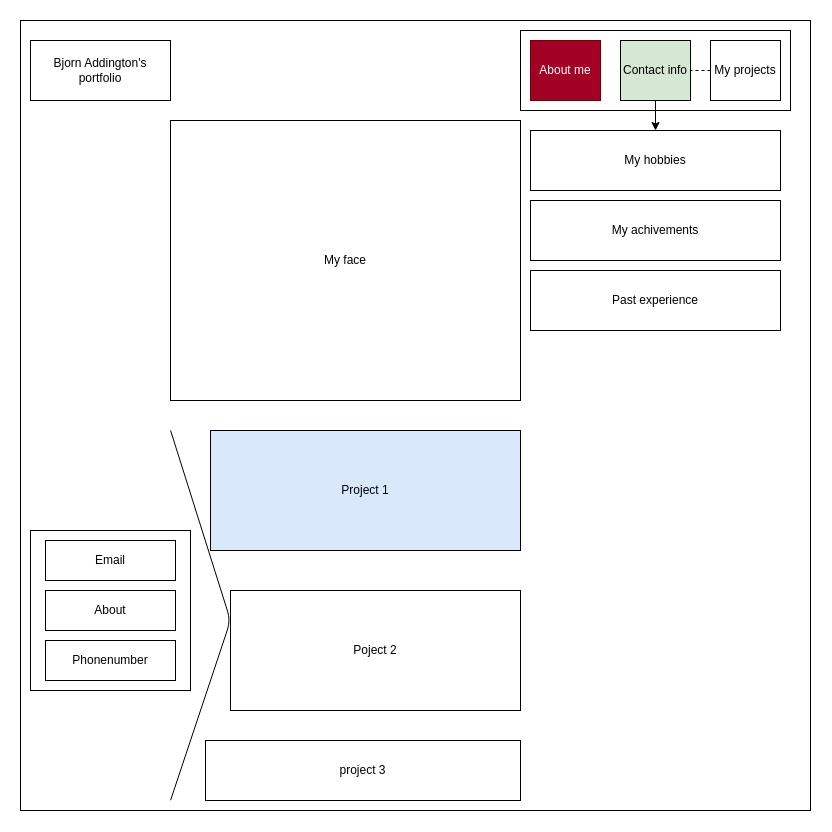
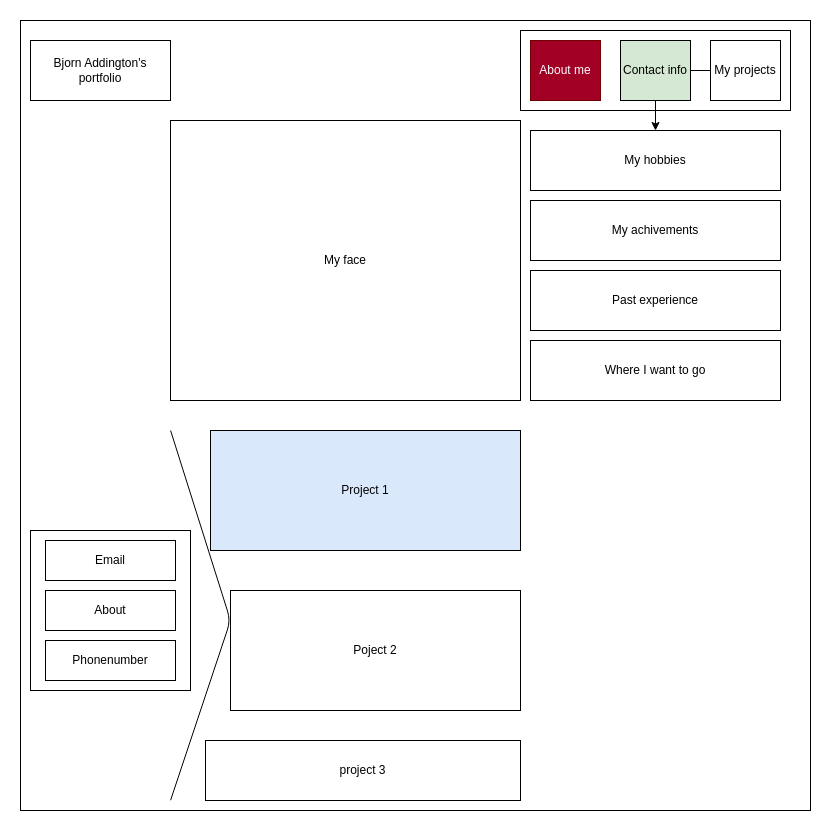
(700, 71) -> (700, 71)
none -> (656, 371)
